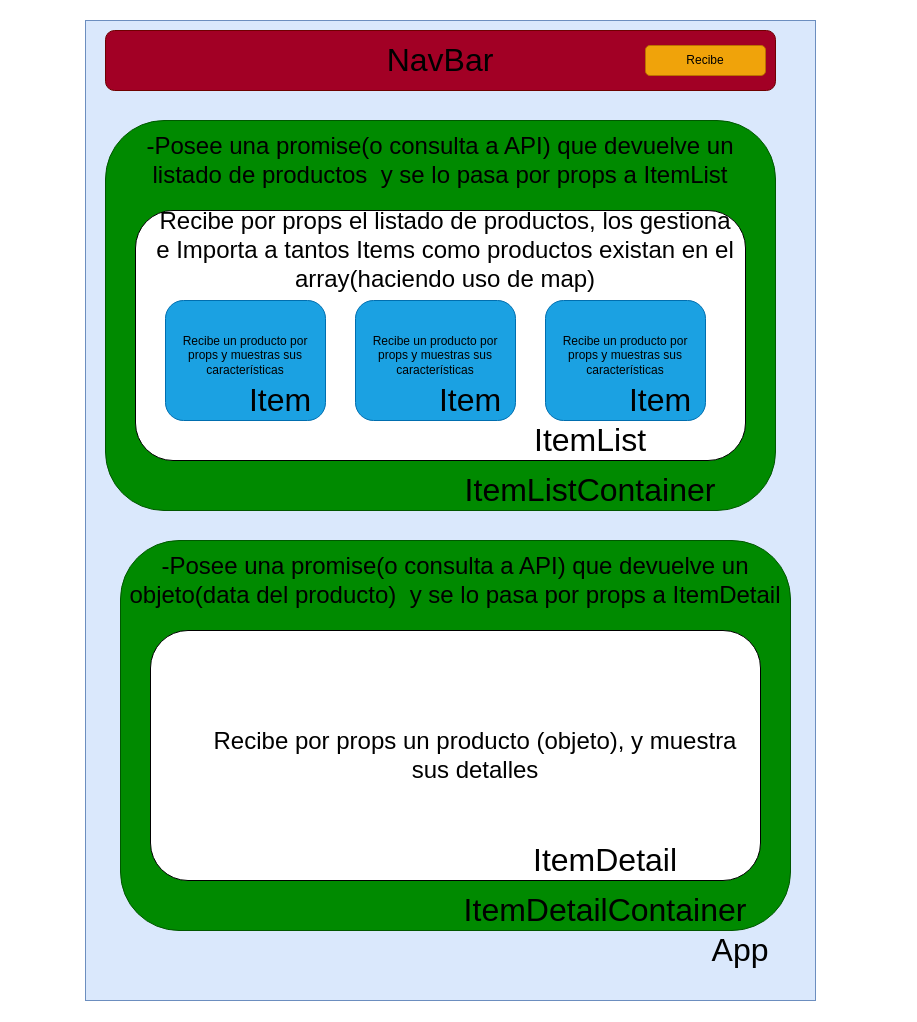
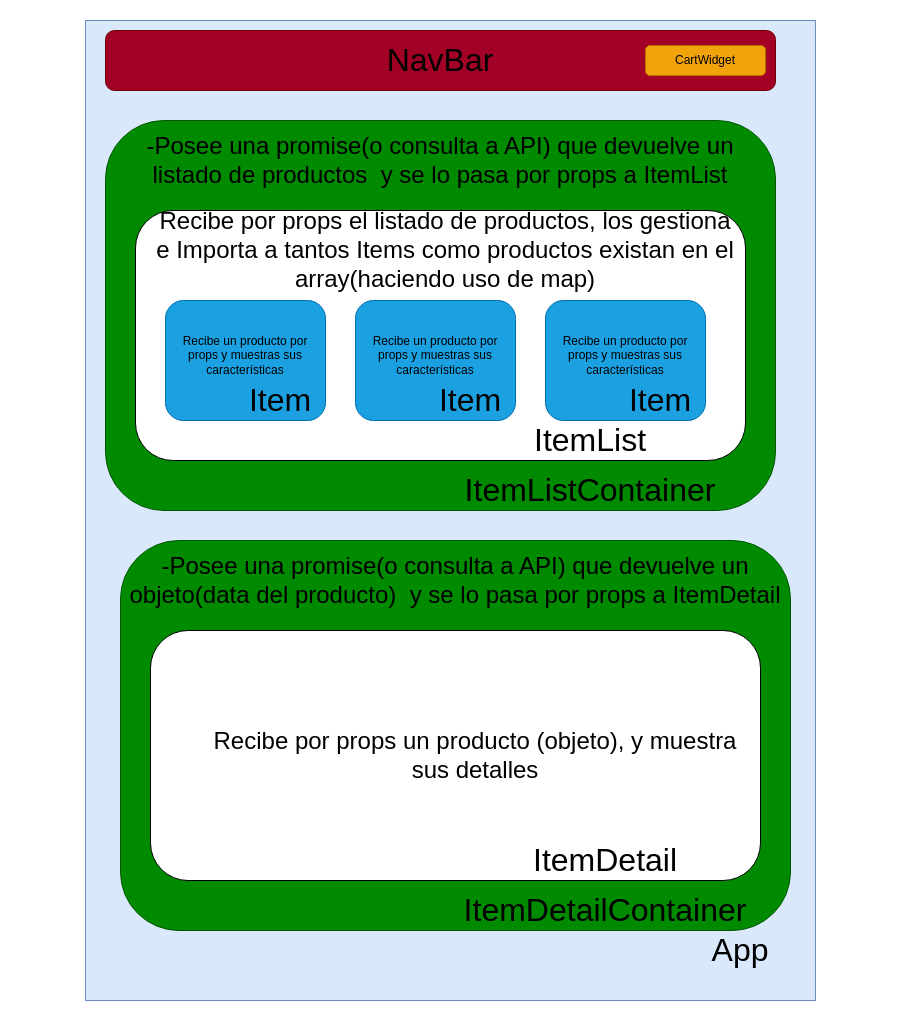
(706, 61) -> (706, 61)
